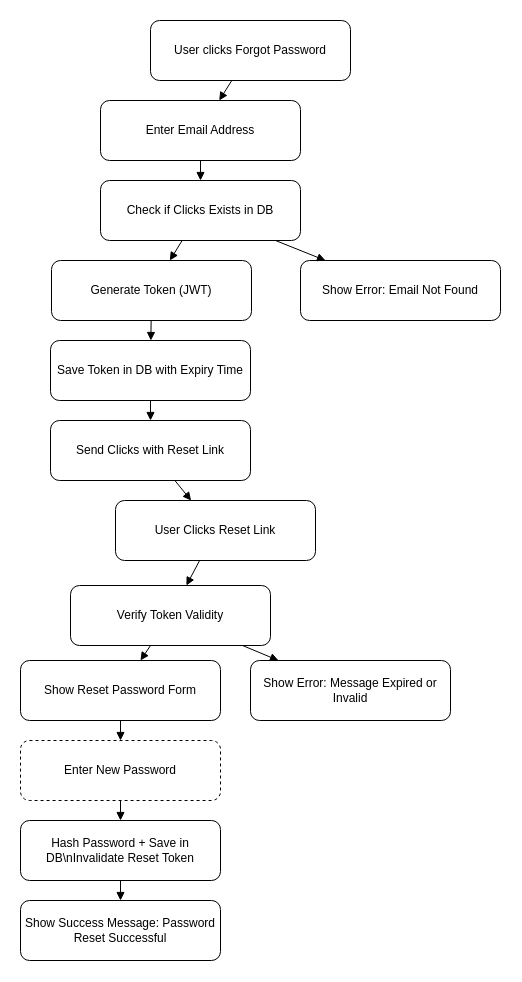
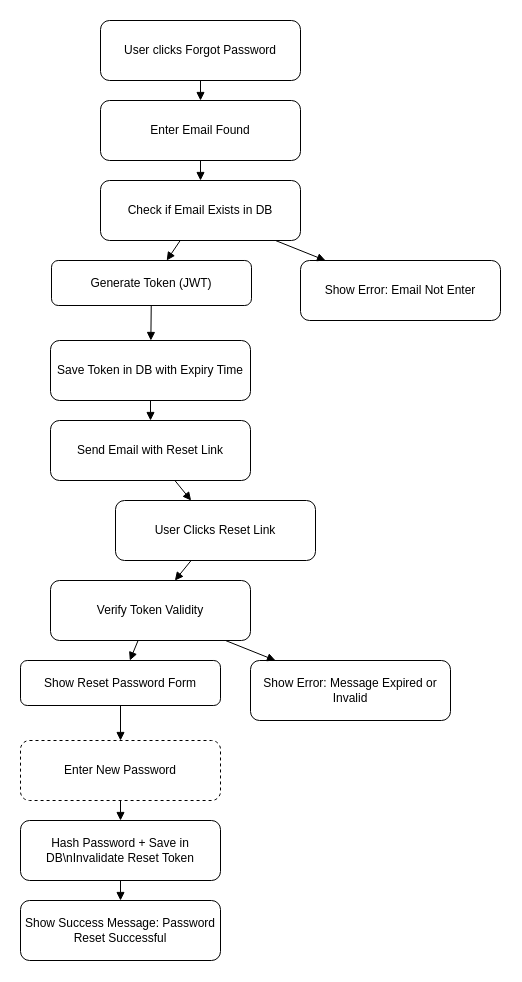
(251, 51) -> (201, 51)
(201, 131) -> (201, 131)
(201, 211) -> (201, 211)
(152, 291) -> (152, 283)
(401, 291) -> (401, 291)
(151, 451) -> (151, 451)
(171, 616) -> (151, 611)
(121, 691) -> (121, 683)
